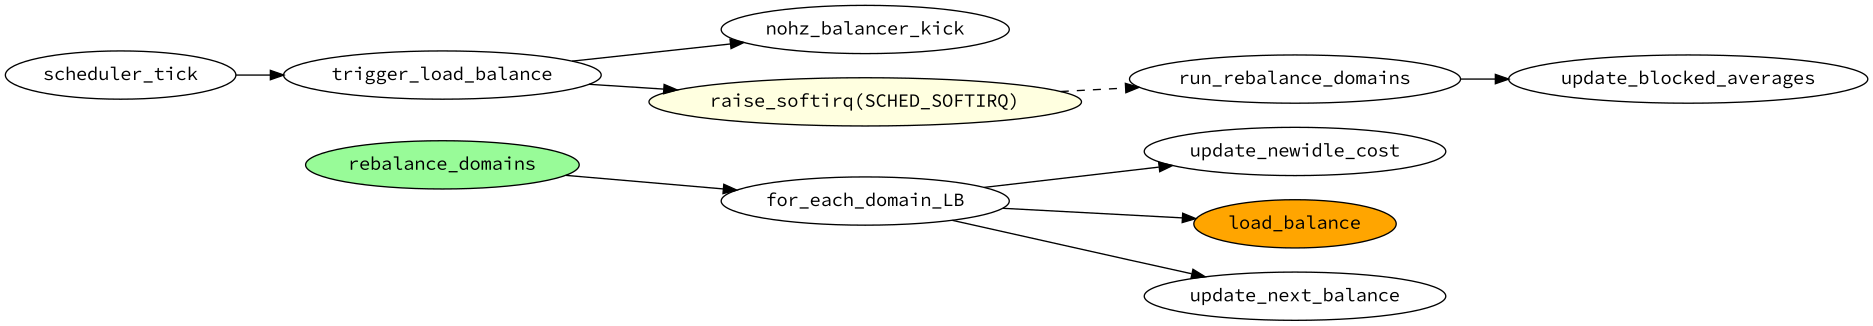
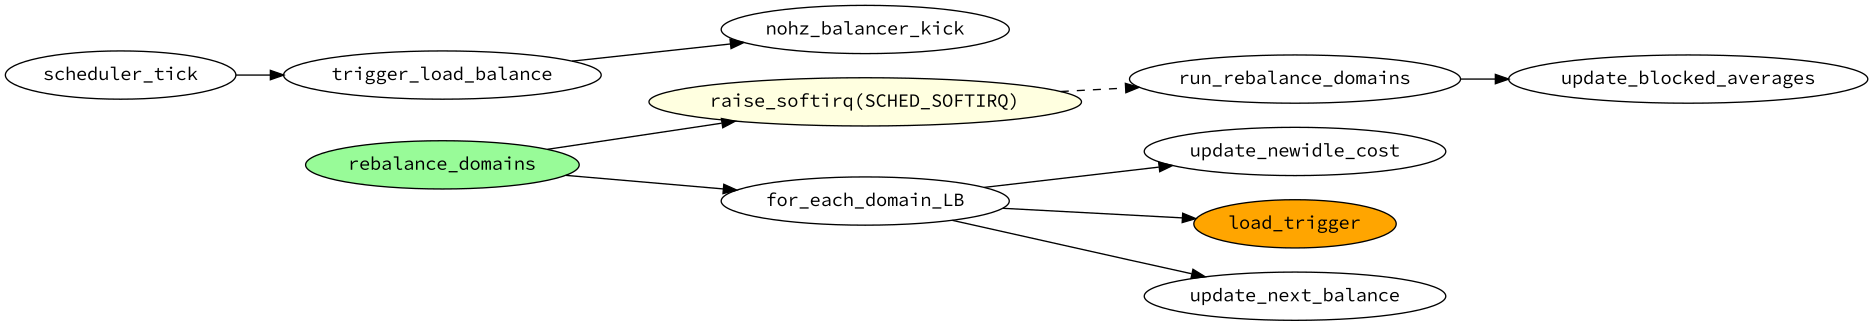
(626, 87) -> (635, 136)
(1295, 224) -> (1295, 224)
